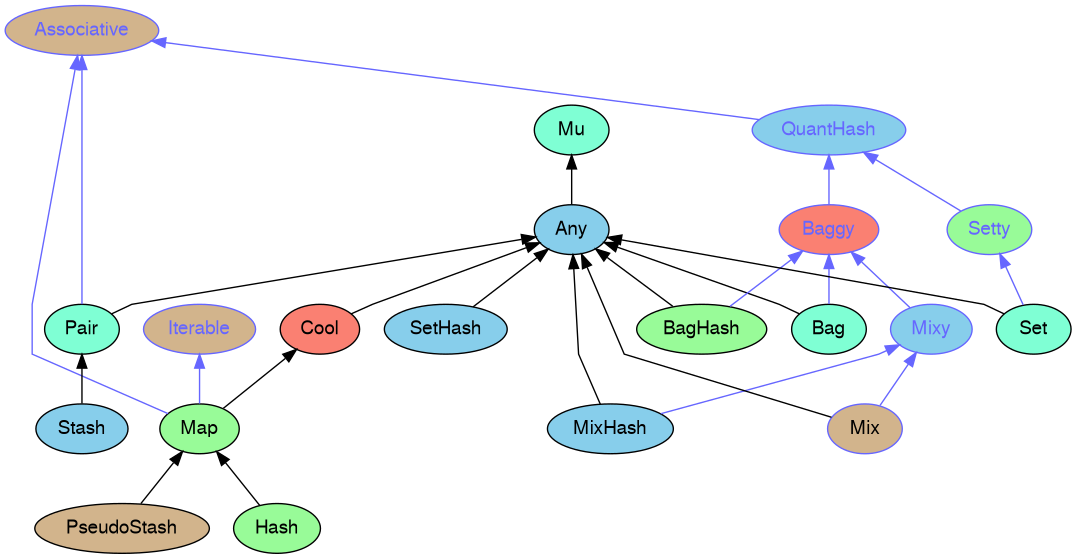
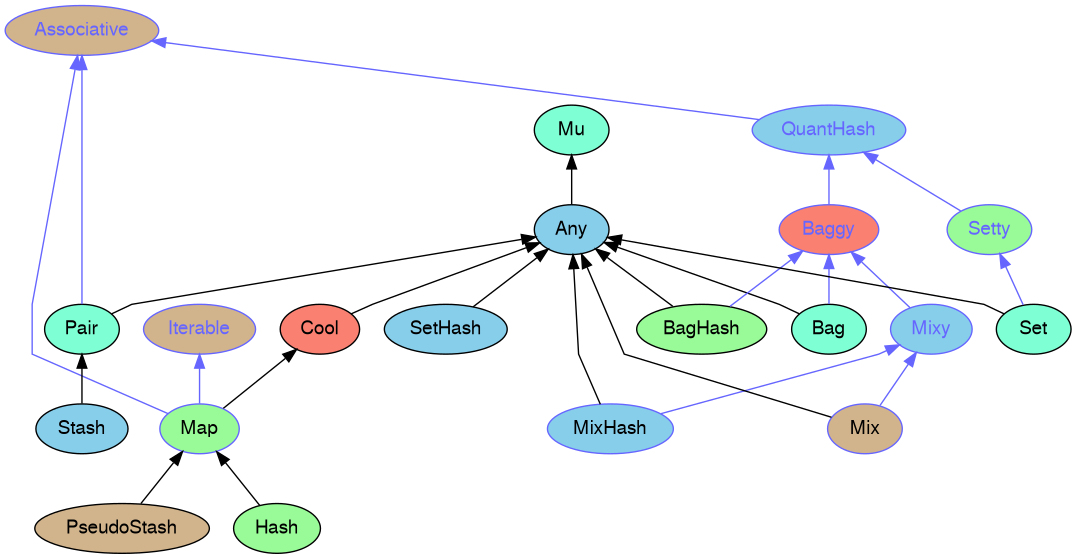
(200, 429) -> (200, 429)
(610, 429) -> (610, 429)
